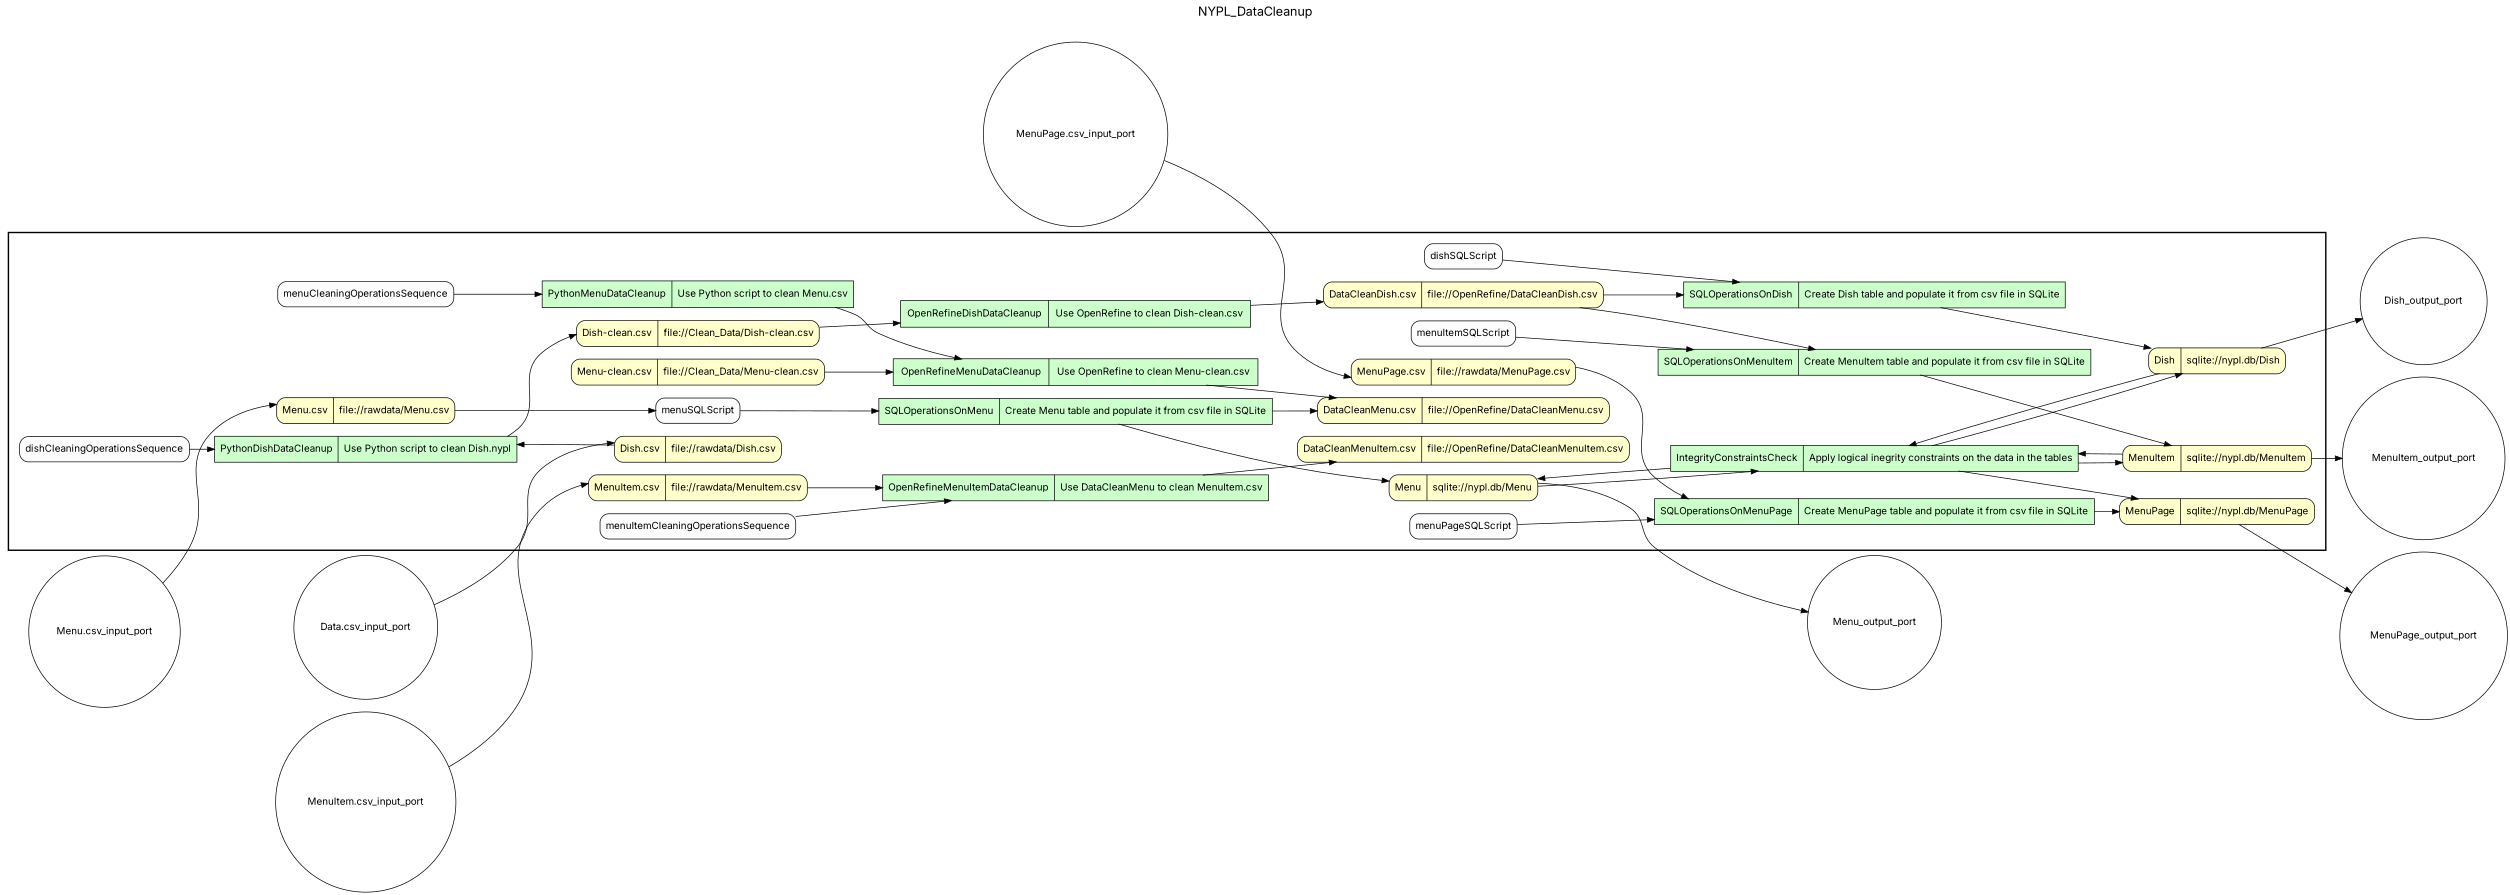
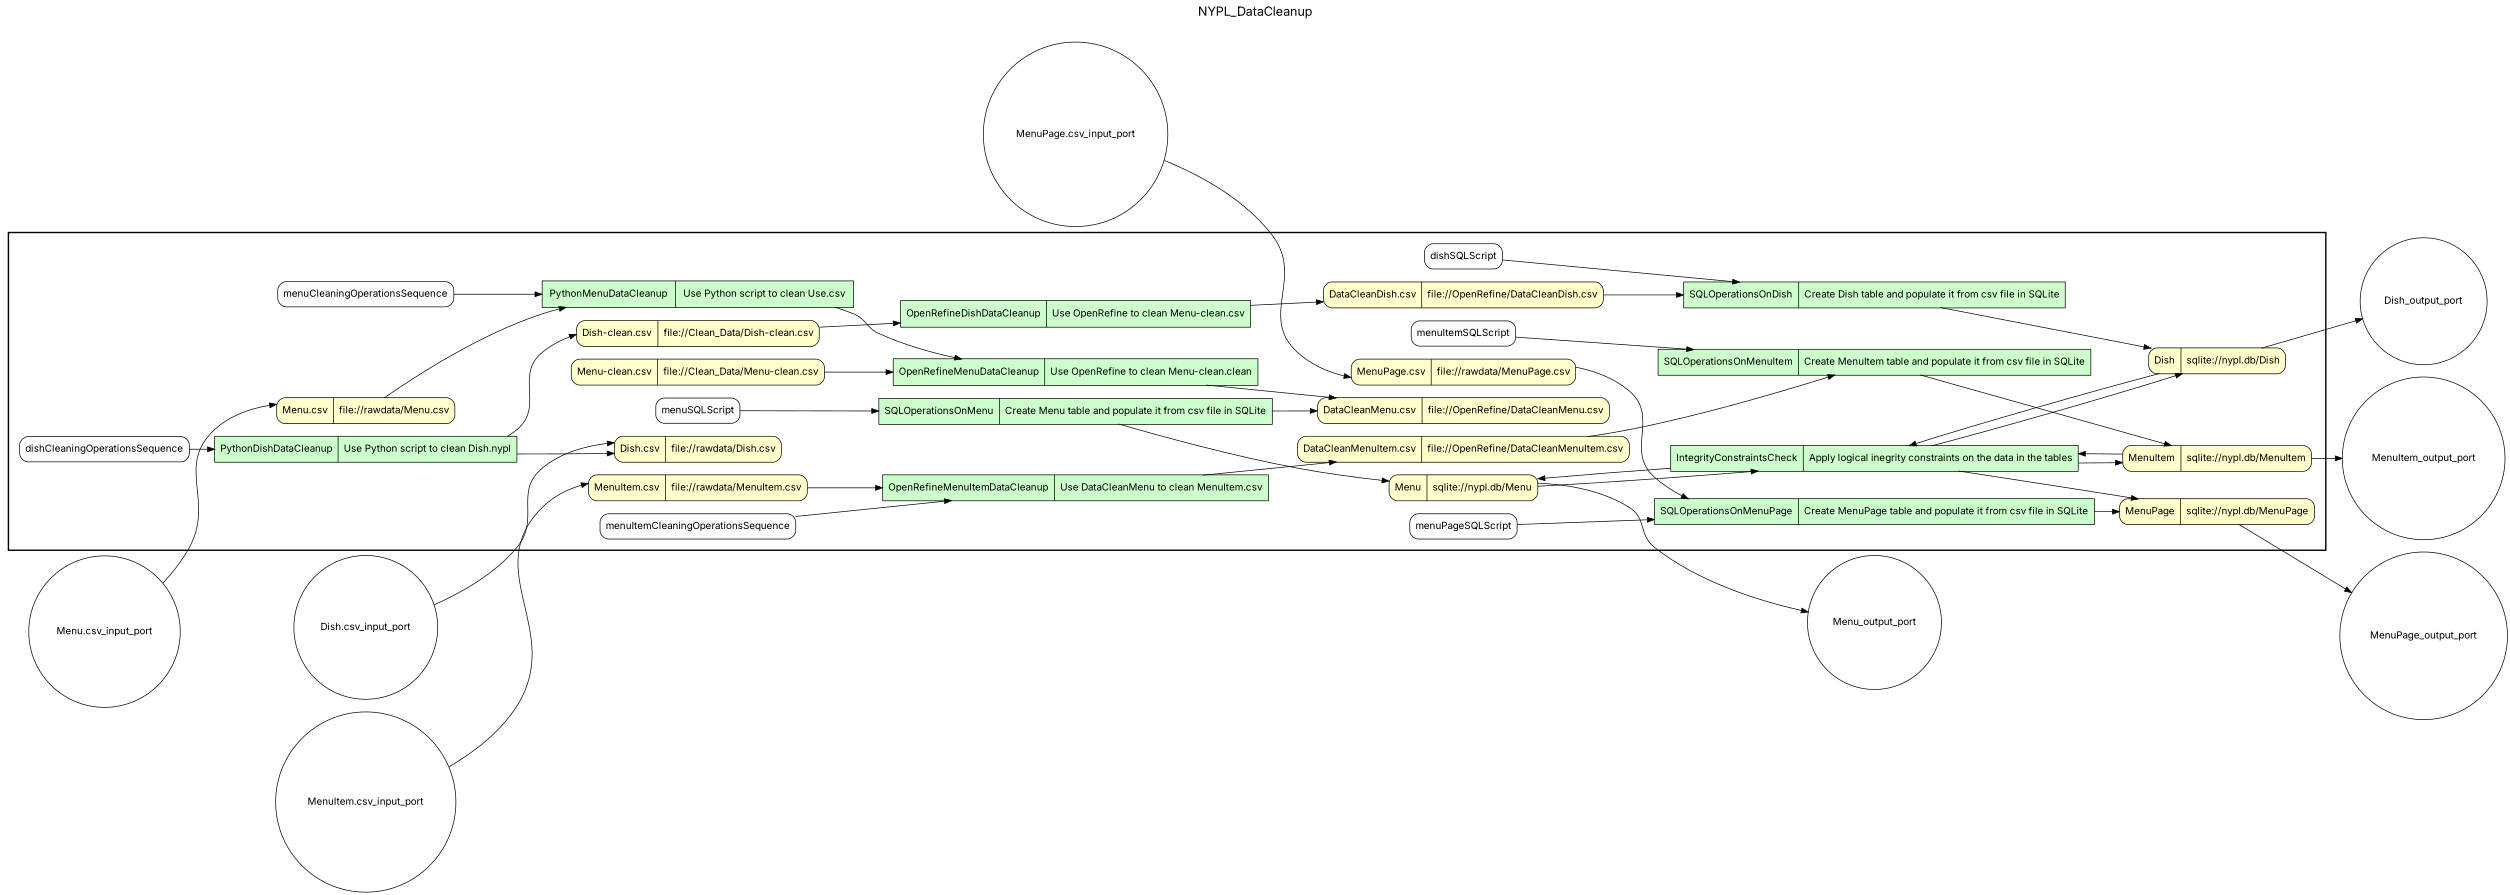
(763, 294) -> (765, 294)
(1150, 314) -> (1149, 314)
(1694, 326) -> (1709, 411)
(1153, 372) -> (1151, 372)
(552, 411) -> (468, 346)
(569, 445) -> (555, 454)
(366, 627) -> (366, 627)
